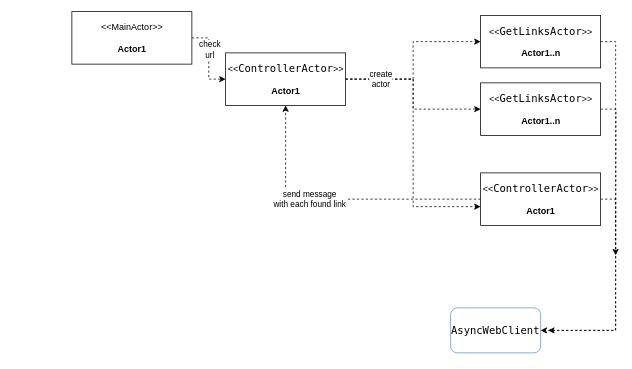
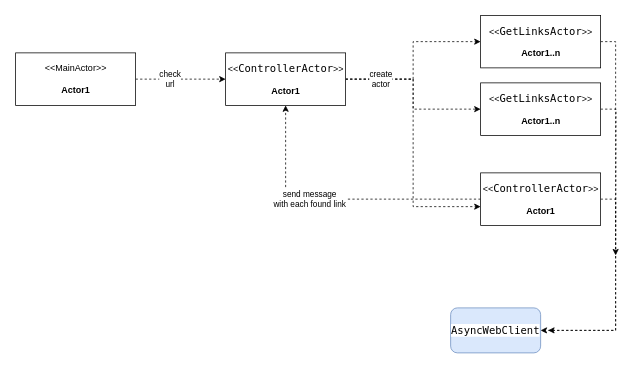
(132, 38) -> (75, 79)
(495, 330) -> (495, 330)
